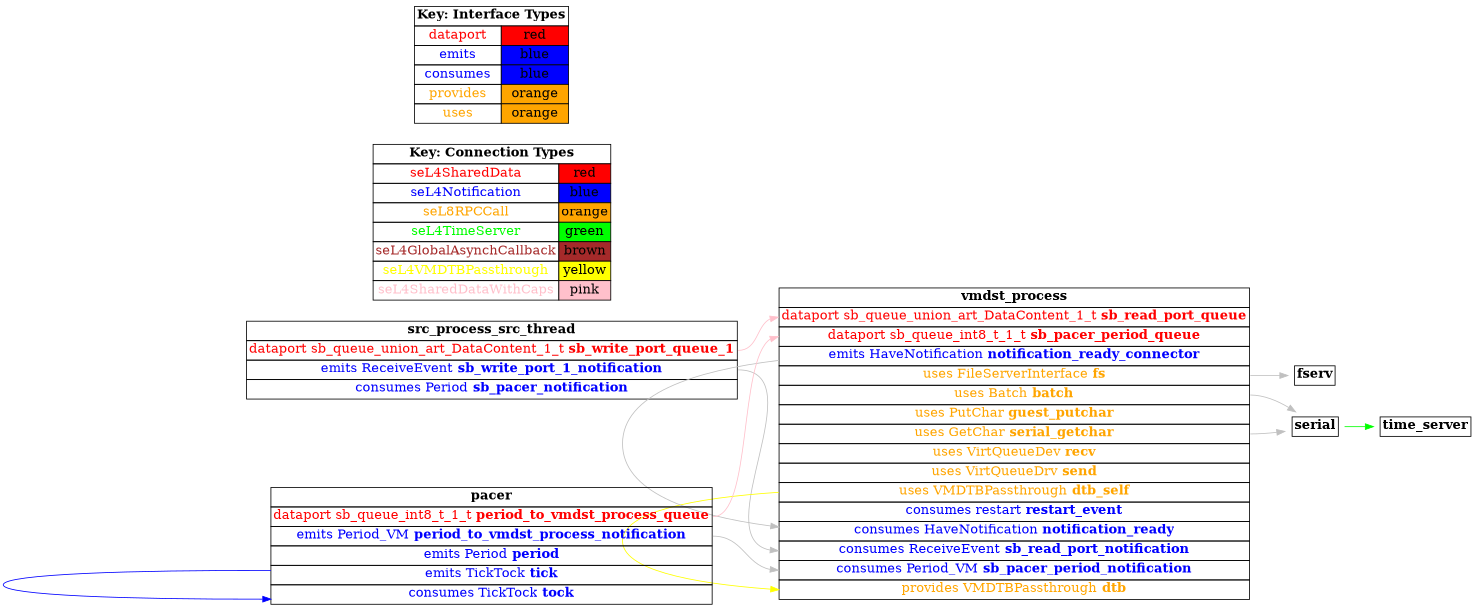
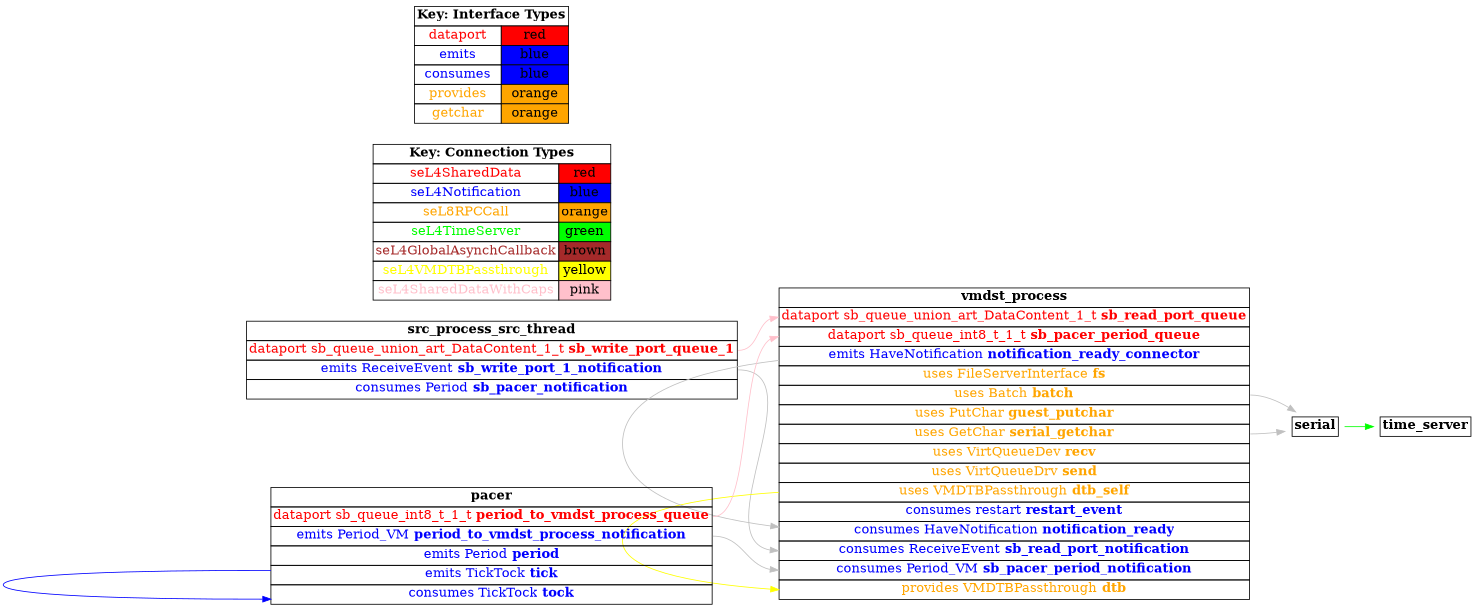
(458, 113) -> (458, 113)
(1315, 376) -> none
